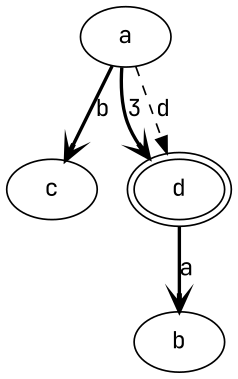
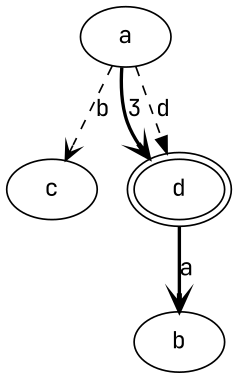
(93, 105) -> (93, 105)
